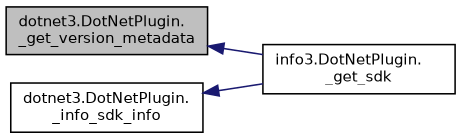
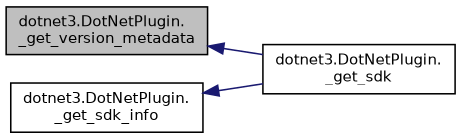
(359, 69) -> (359, 69)
(107, 108) -> (107, 108)
